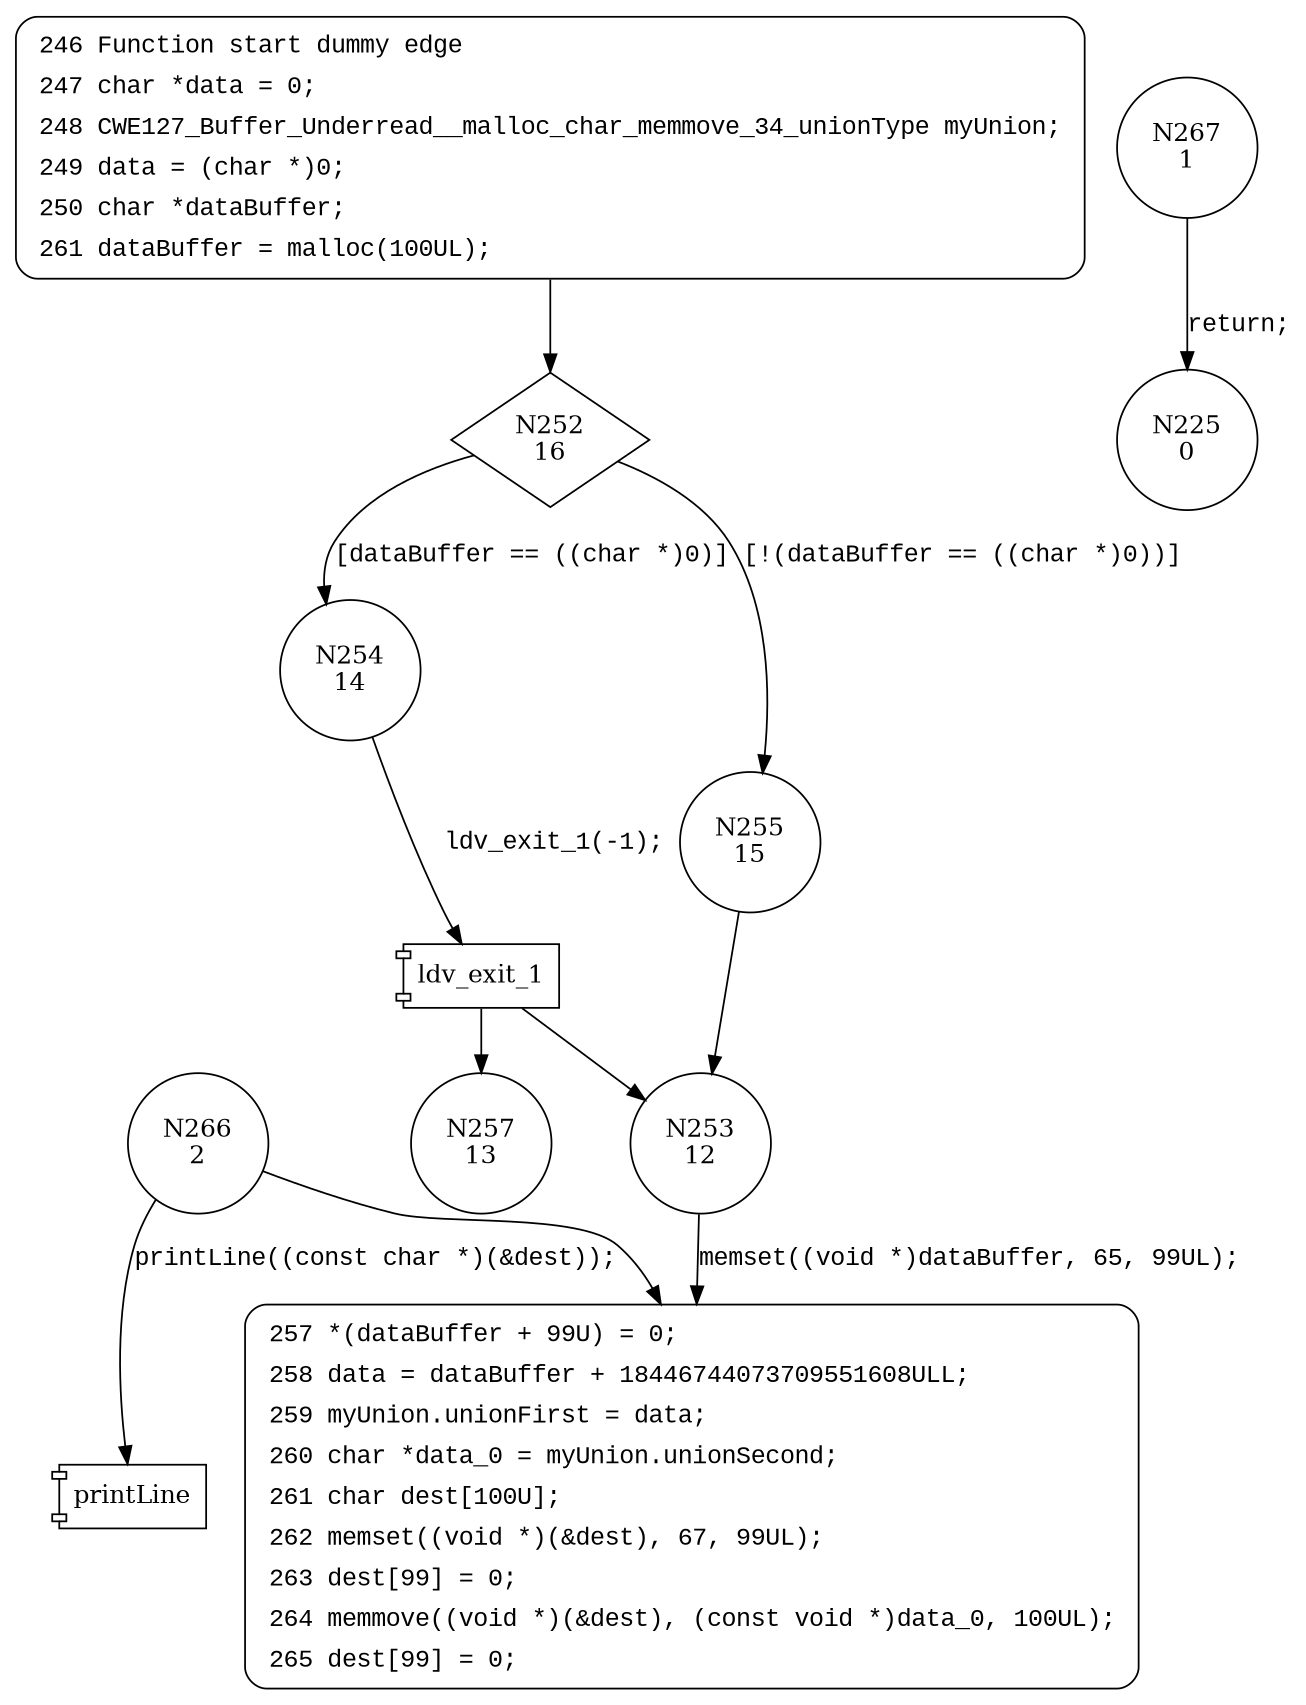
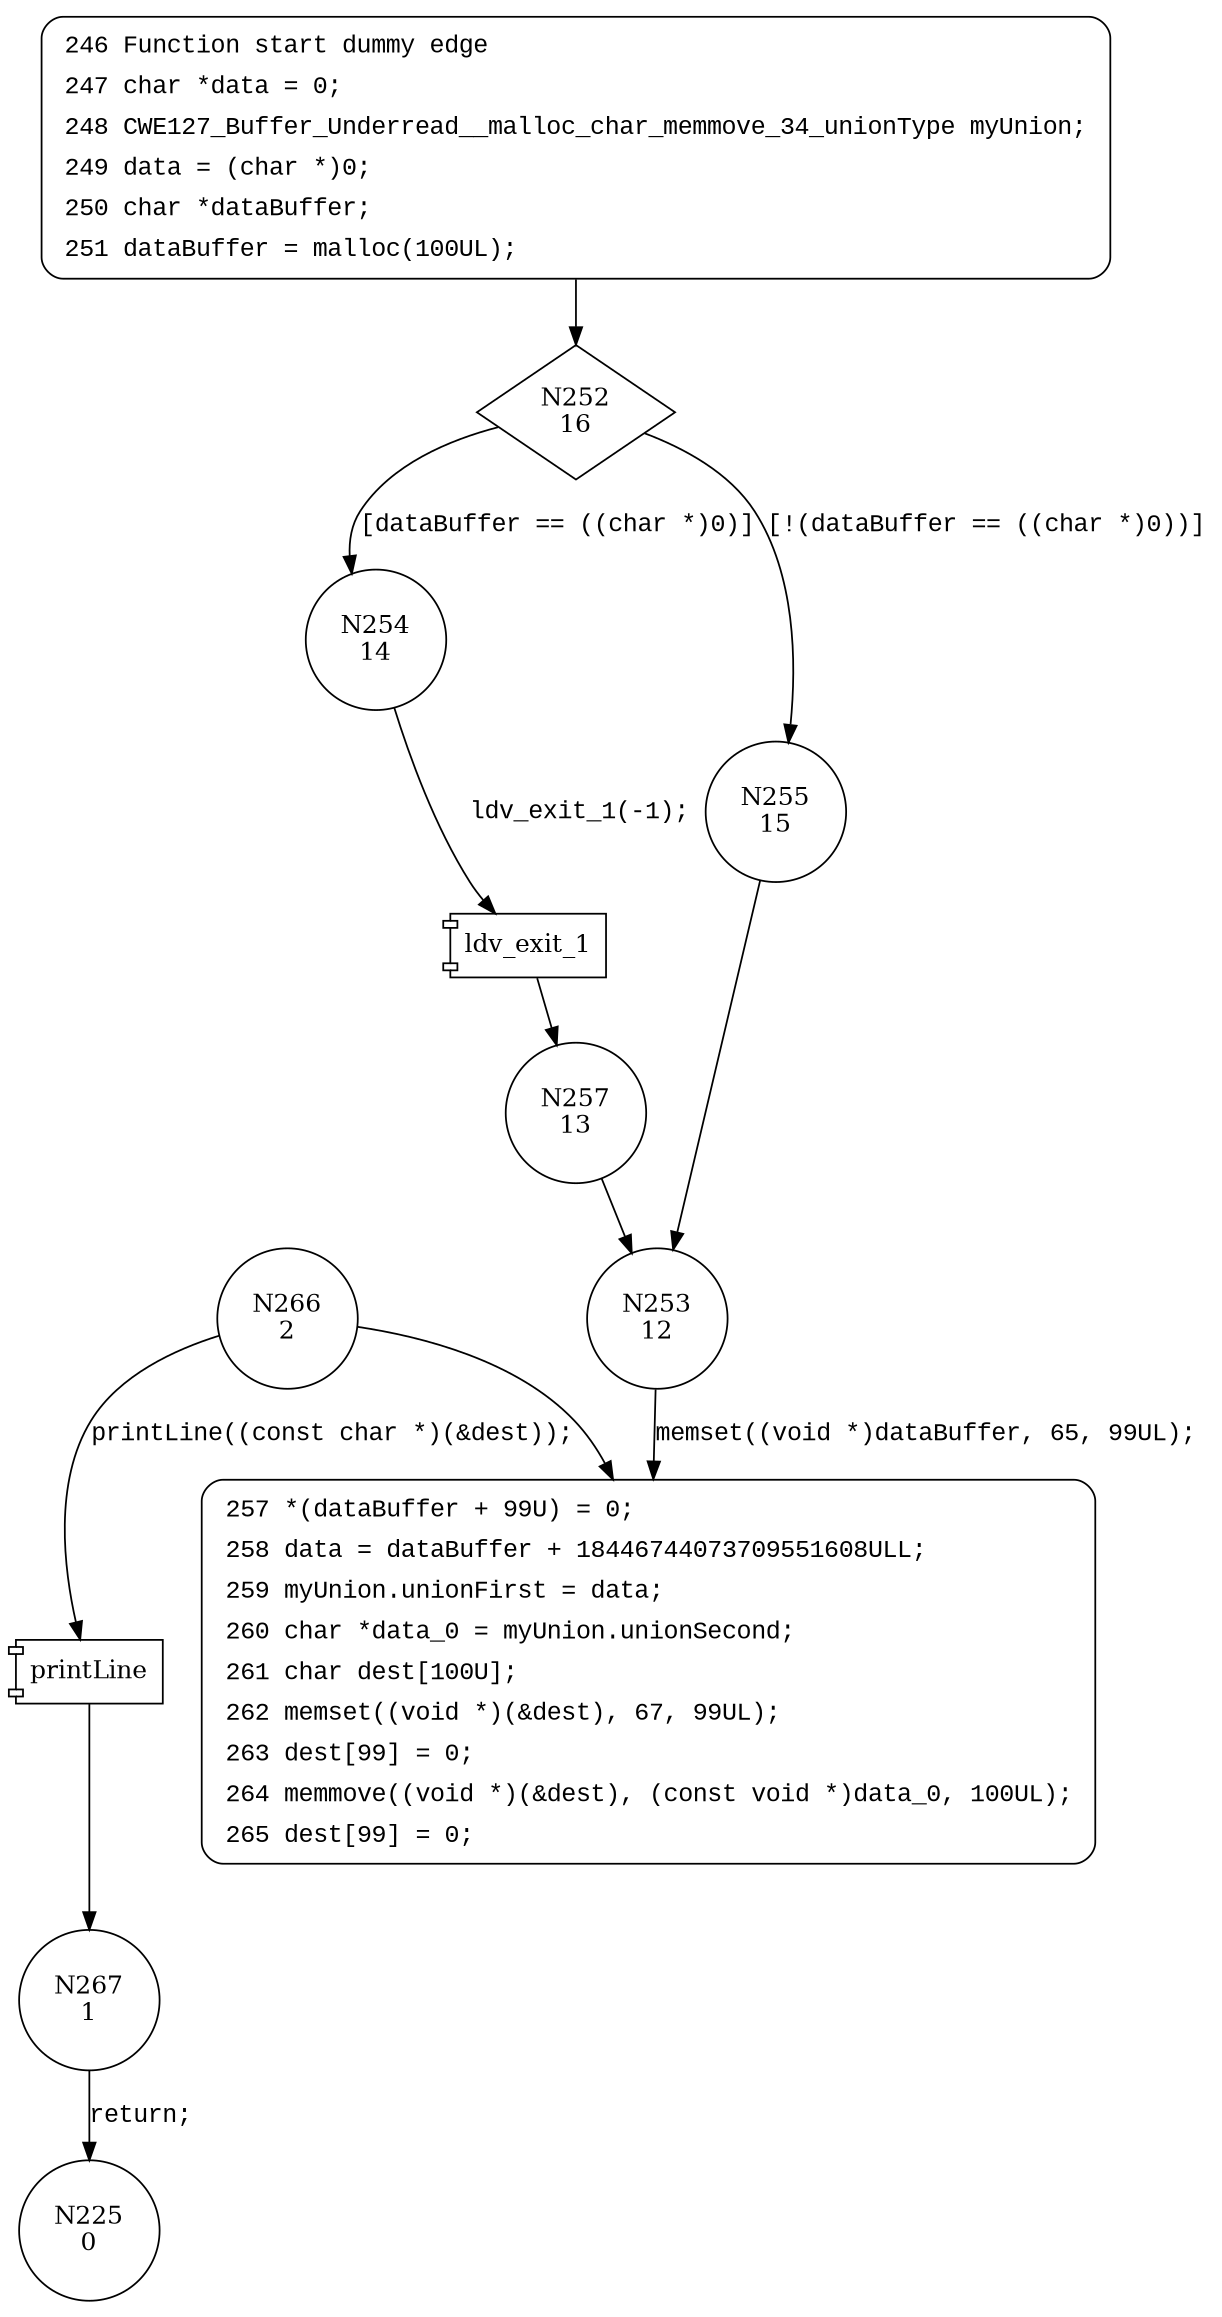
(61, 249) -> (87, 249)
(576, 1049) -> (613, 1208)
none -> (89, 1808)
